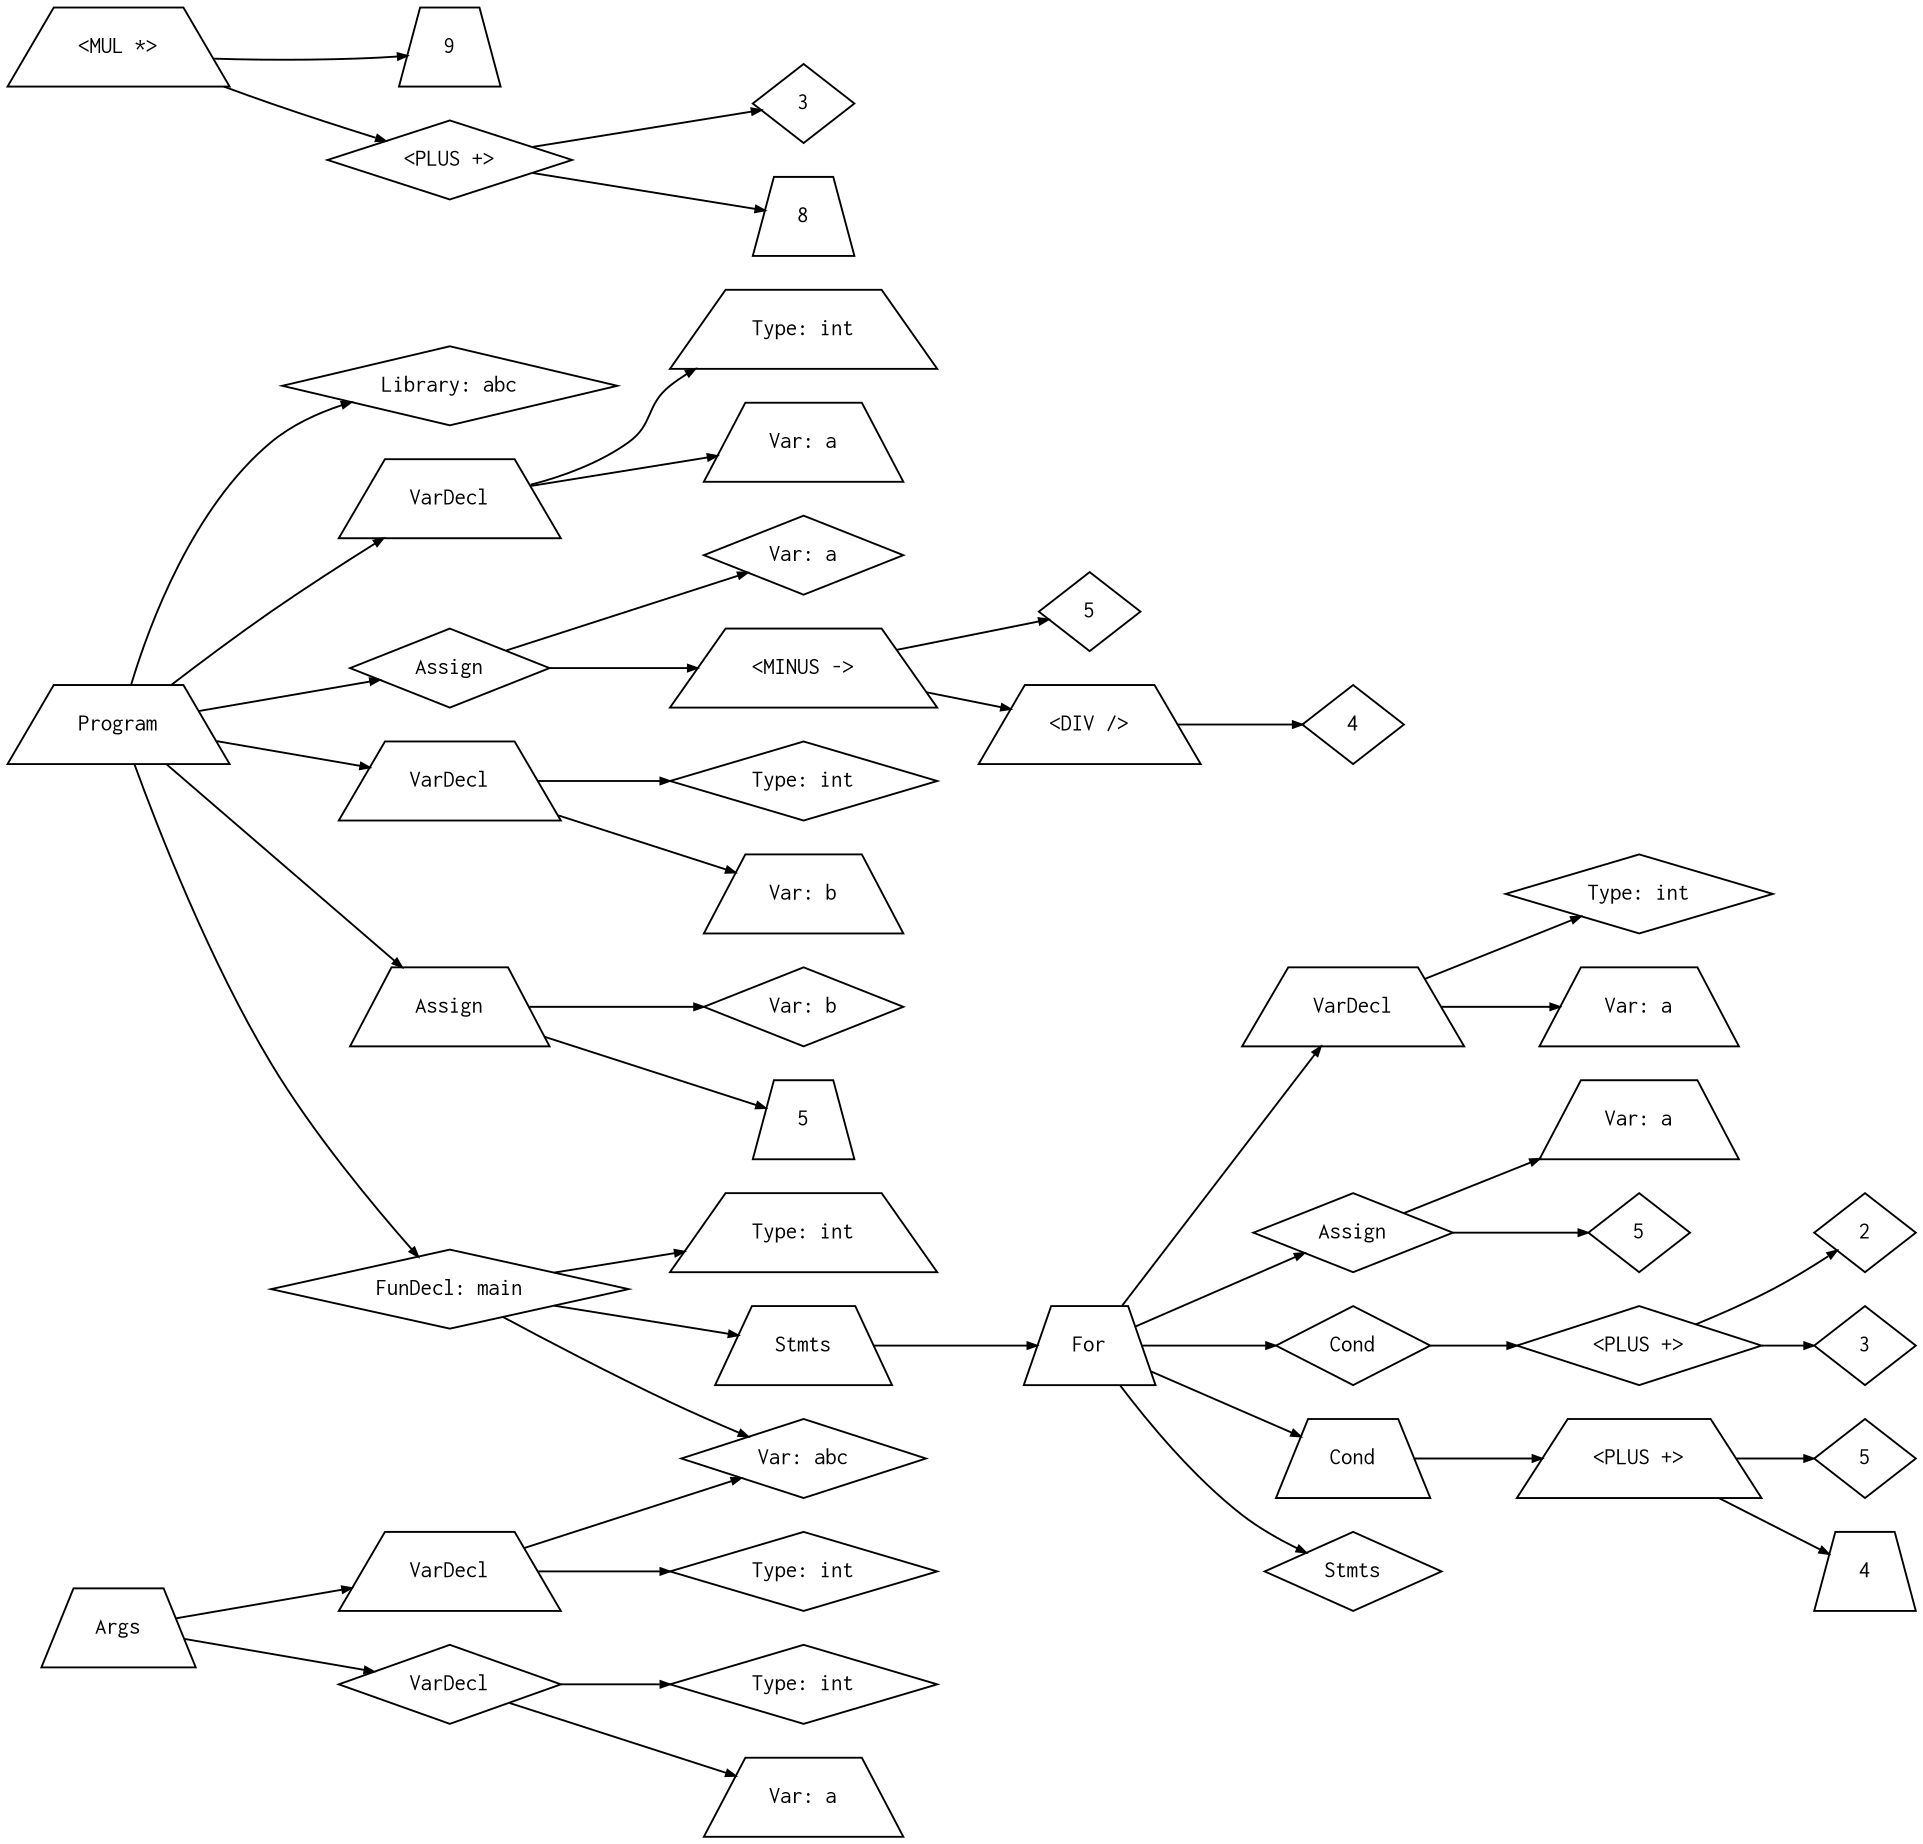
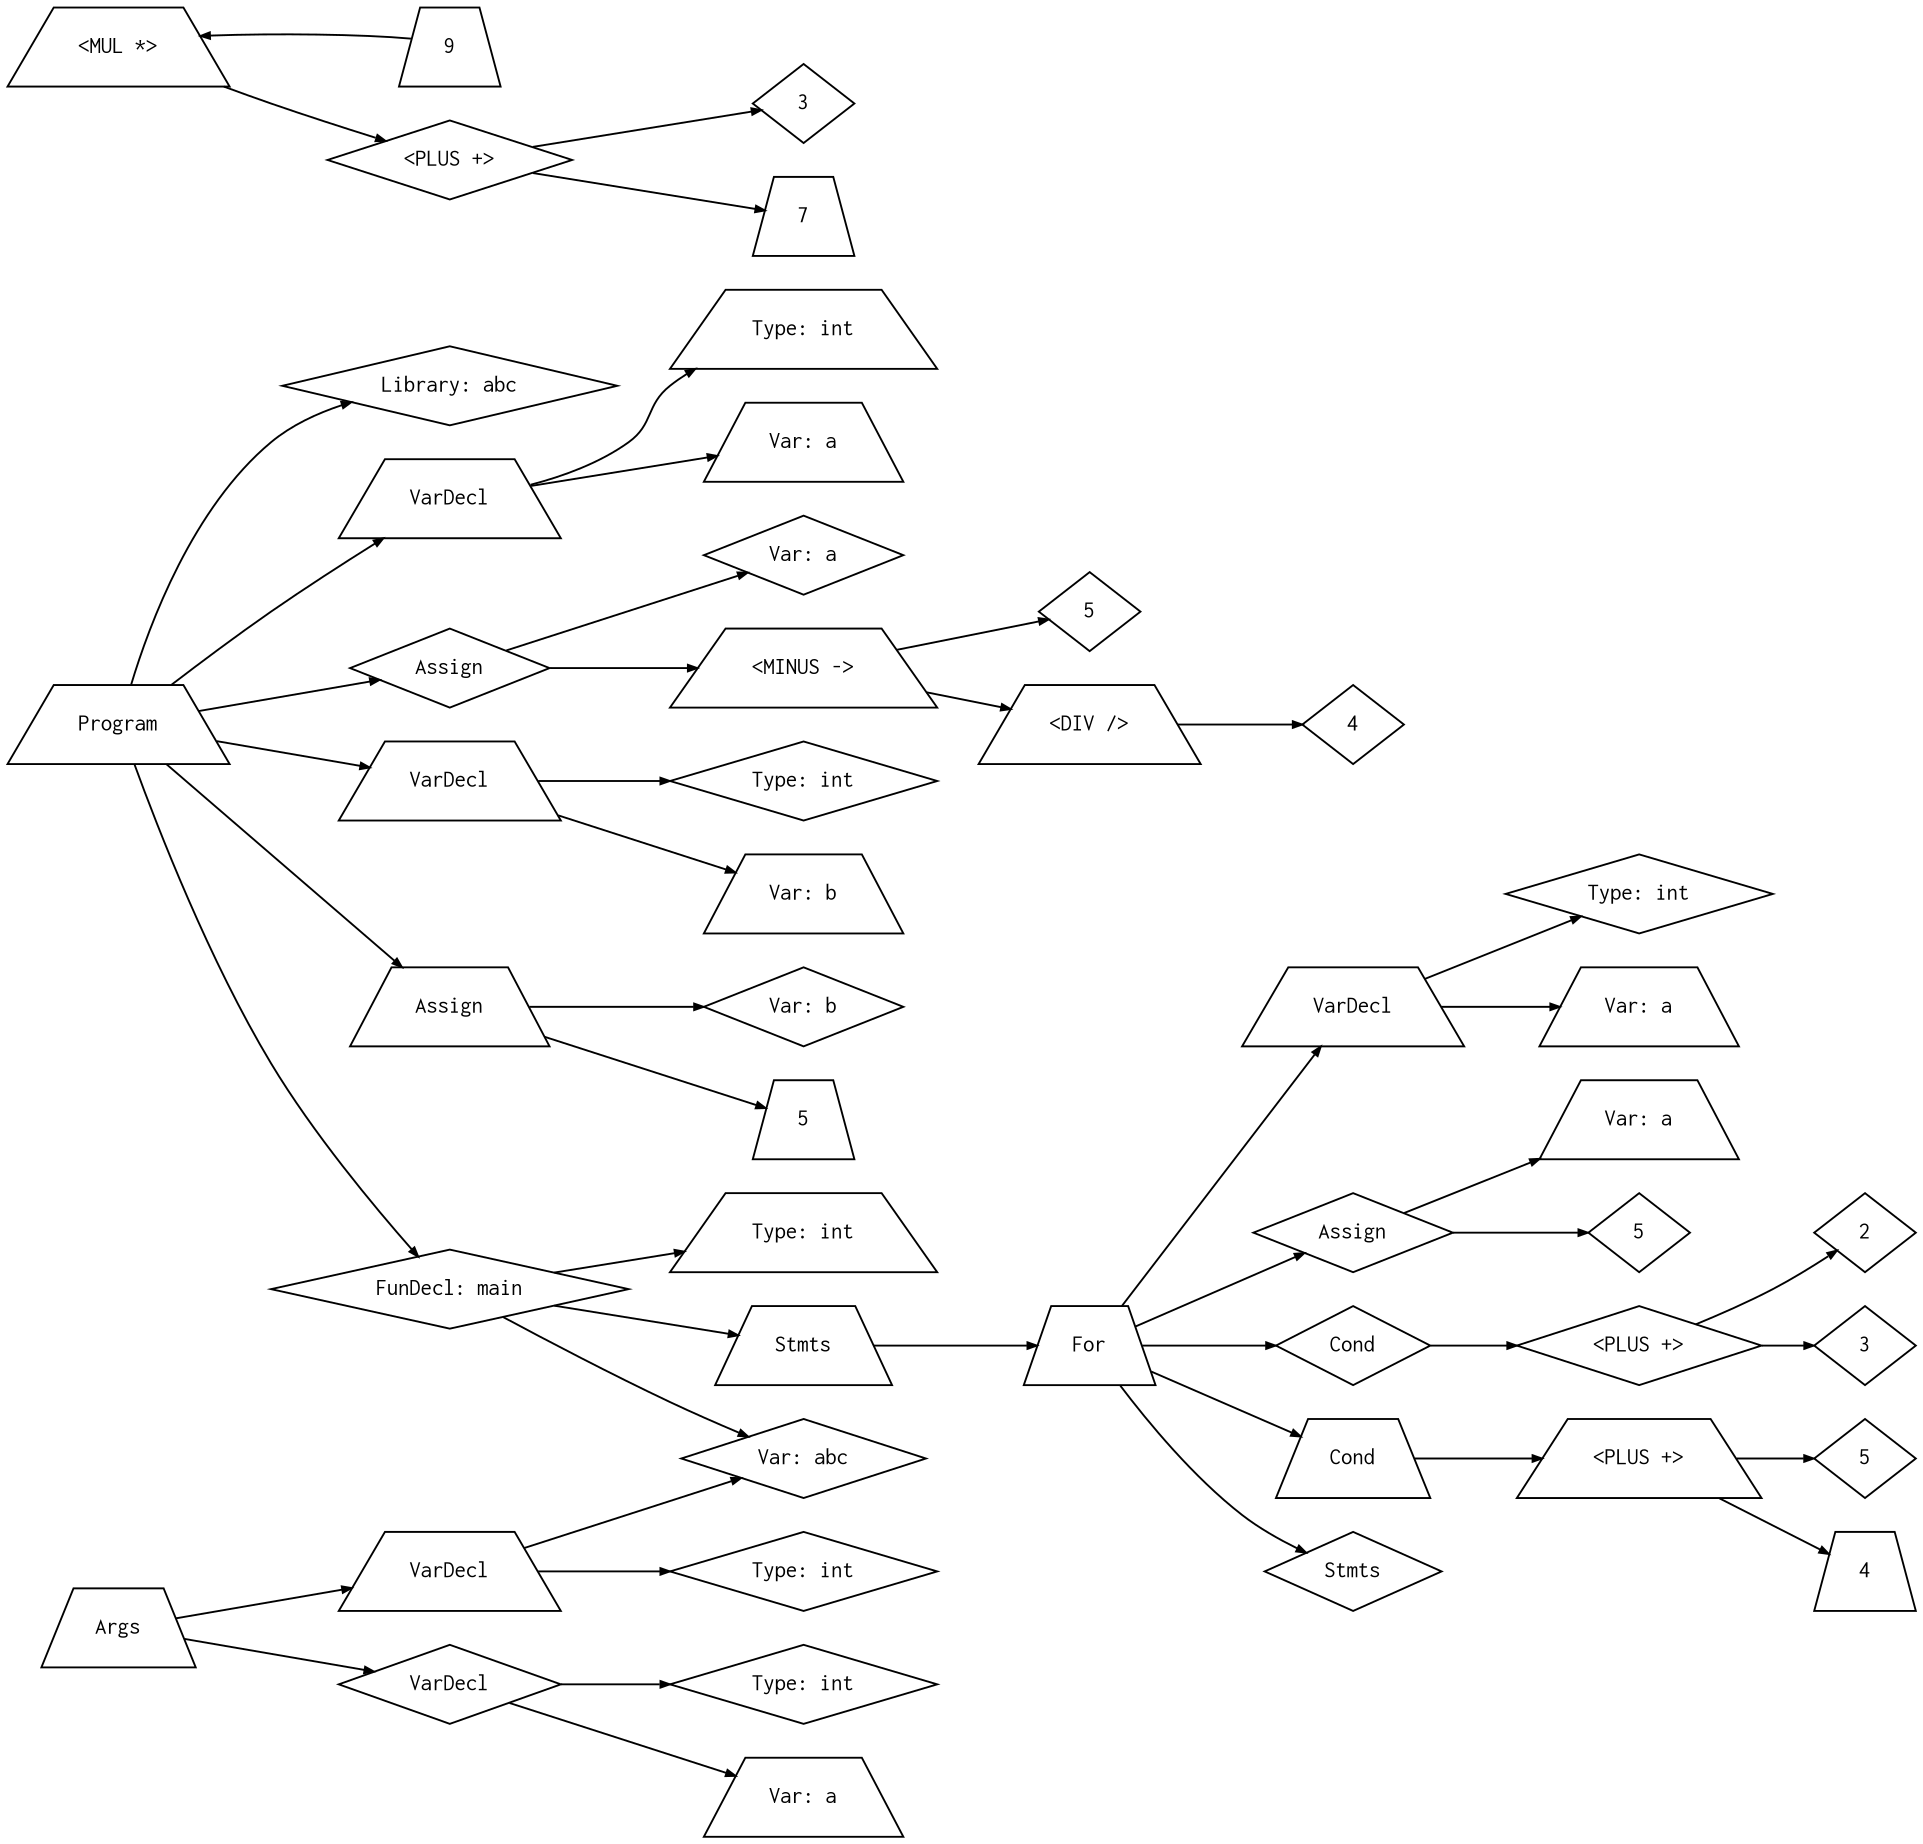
(306, 60) -> (311, 35)
(804, 216) -> (804, 216)
